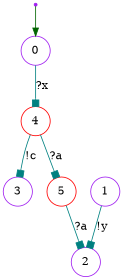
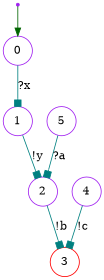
(36, 82) -> (18, 82)
(36, 121) -> (87, 192)
(47, 152) -> none
(18, 192) -> (65, 262)
(62, 192) -> (62, 121)
none -> (53, 223)
